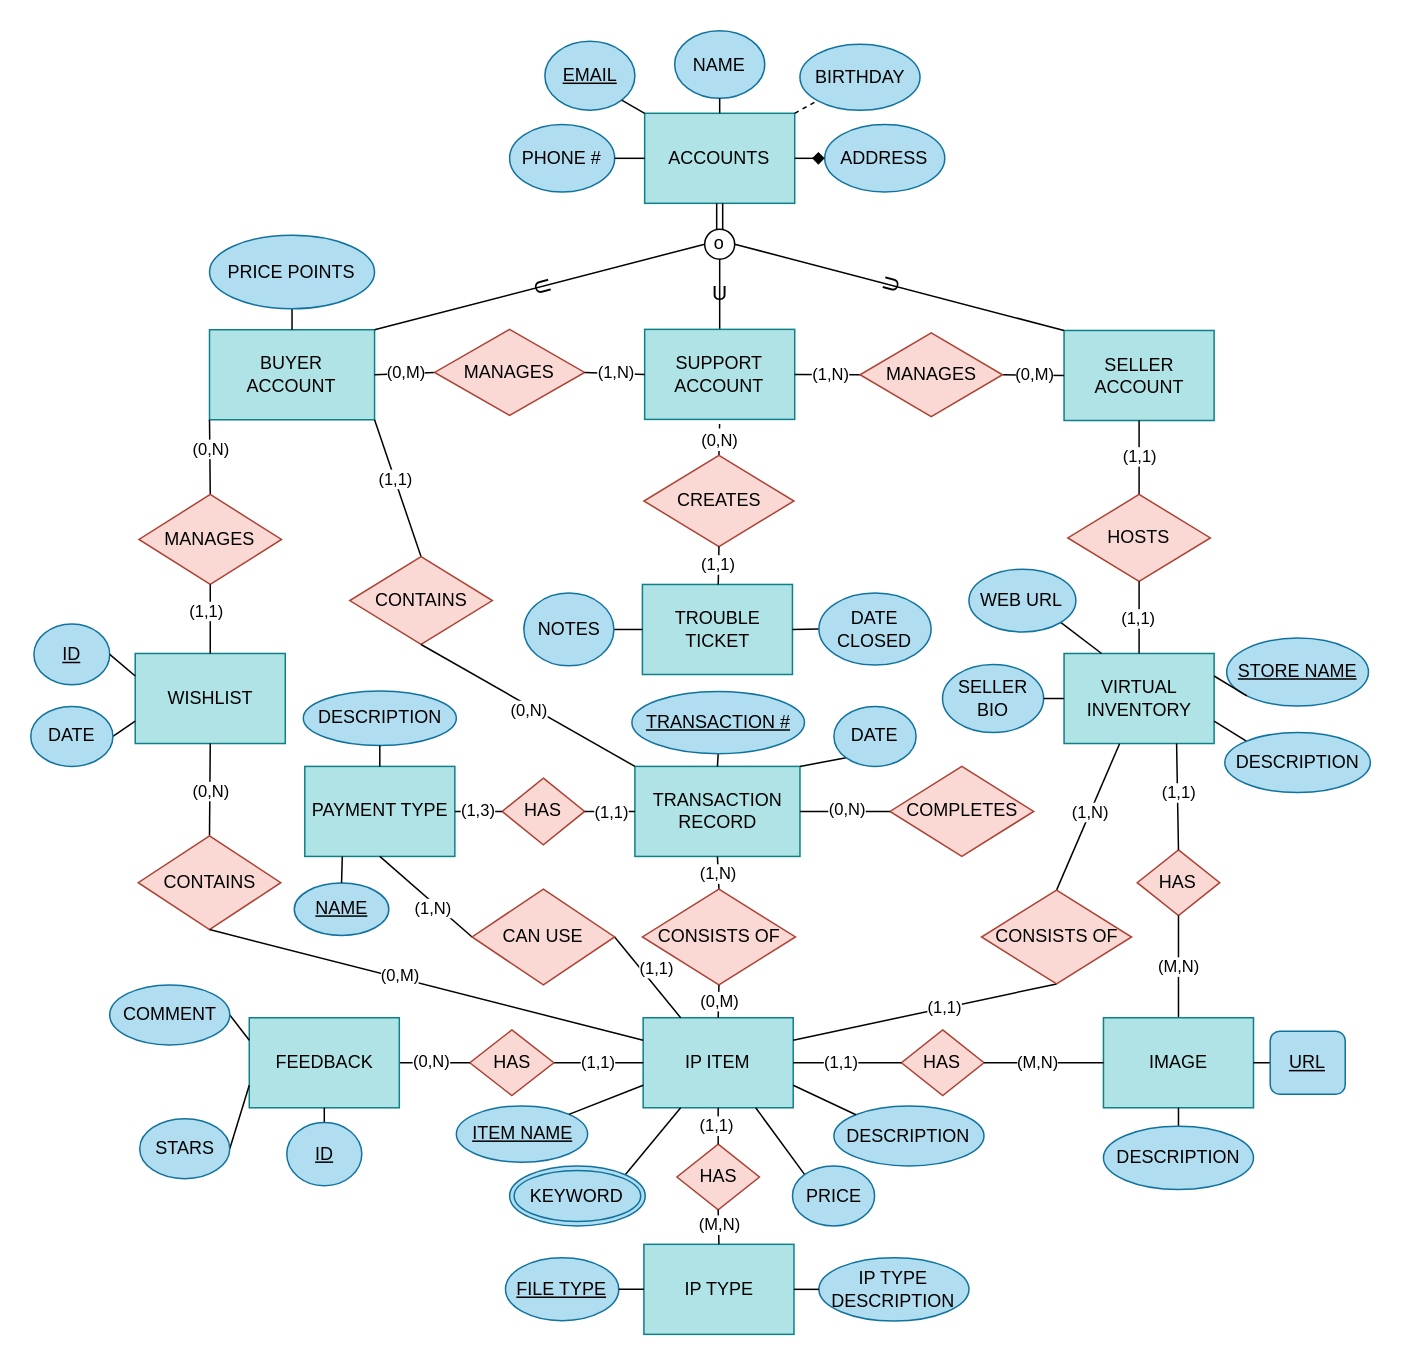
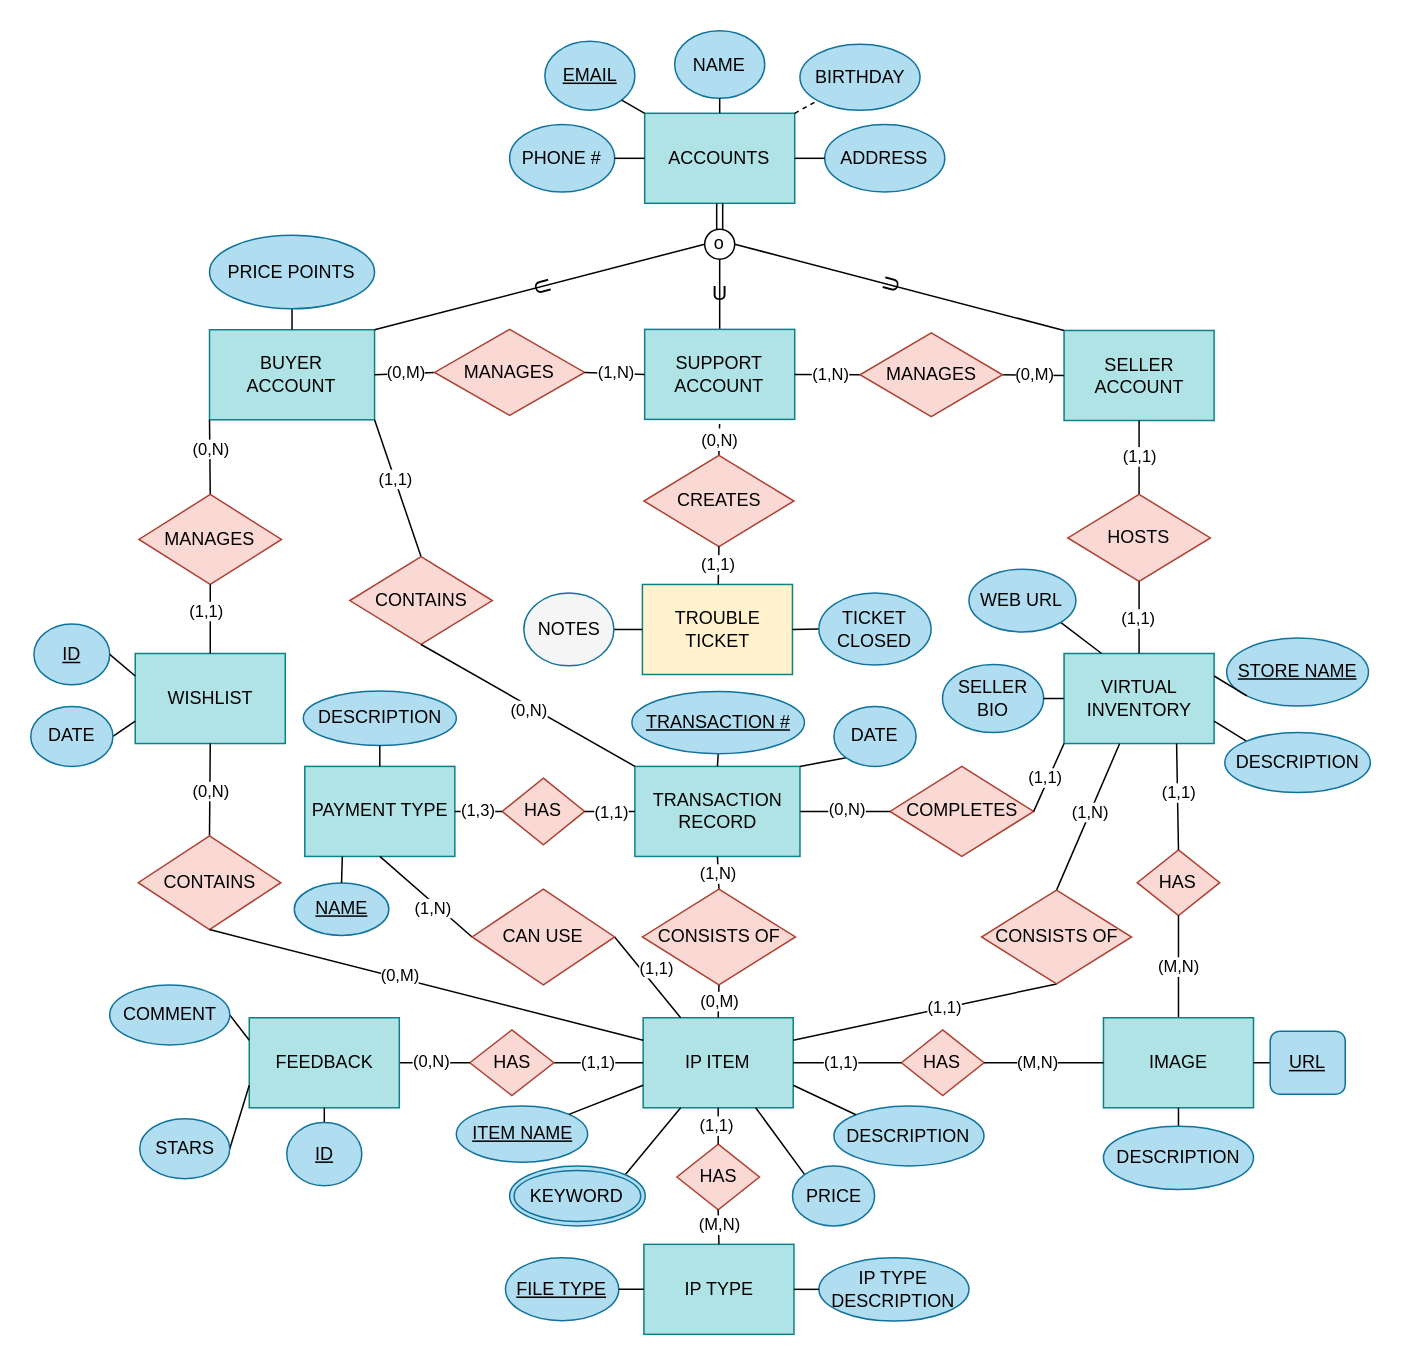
(812, 158) -> (817, 158)
(569, 629) -> (569, 629)
(717, 629) -> (717, 629)
(875, 629) -> (875, 629)
none -> (1049, 775)
